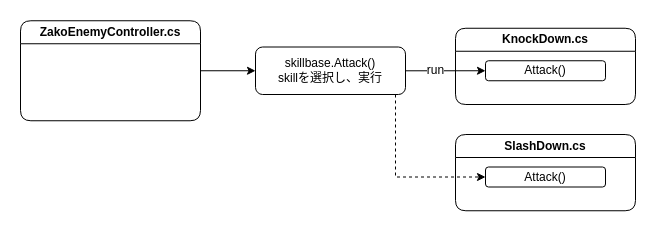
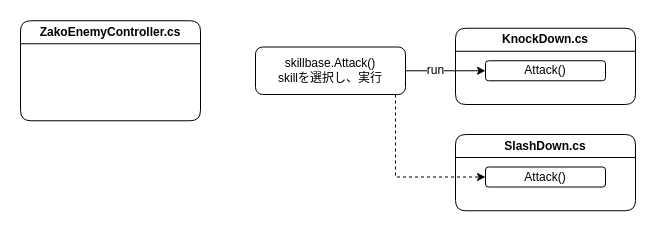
(225, 71) -> none
